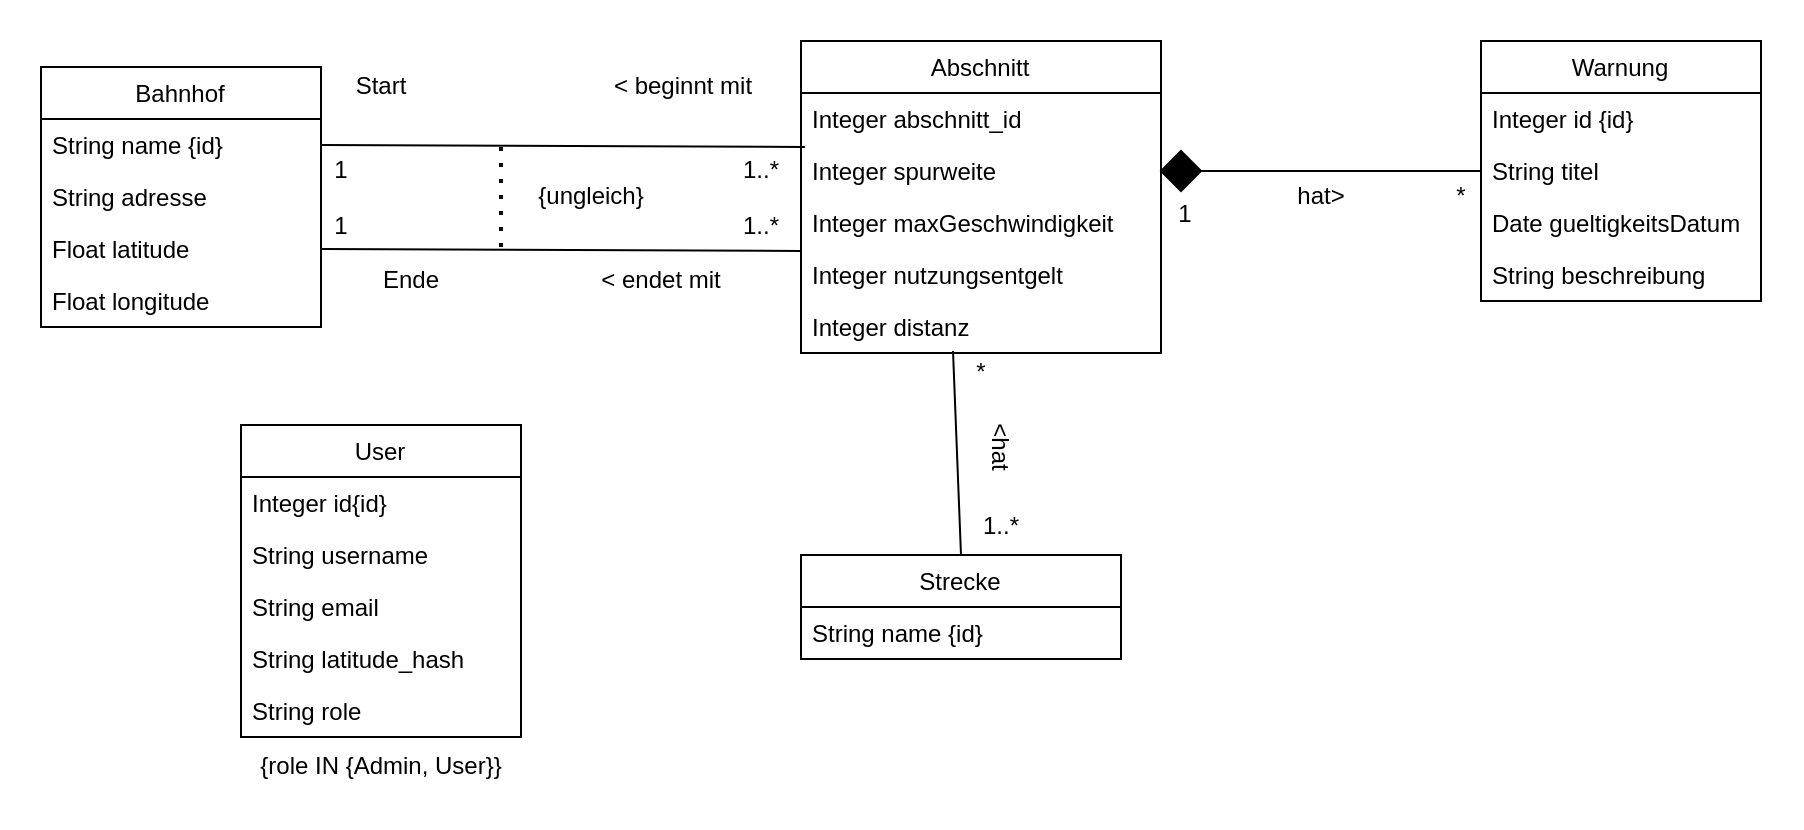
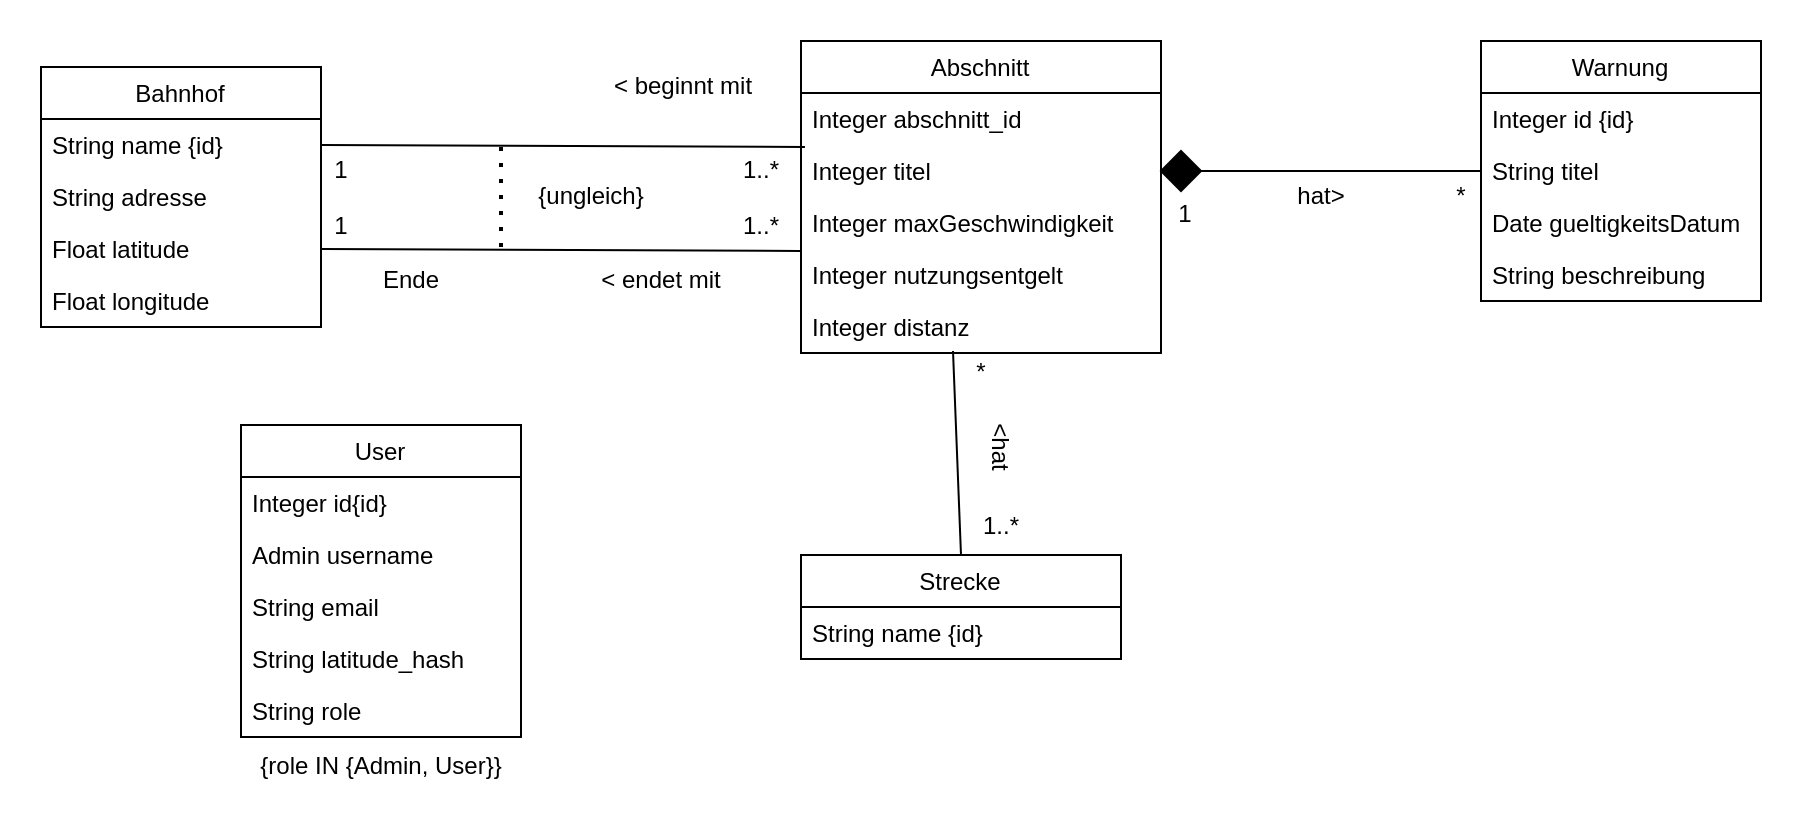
(381, 87) -> none
(920, 172) -> (890, 172)
(347, 556) -> (340, 556)
